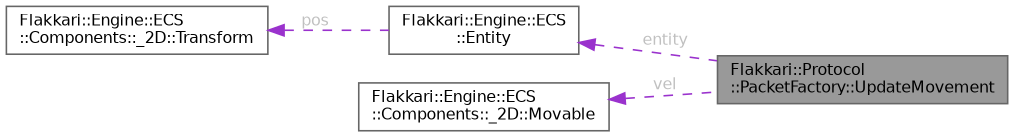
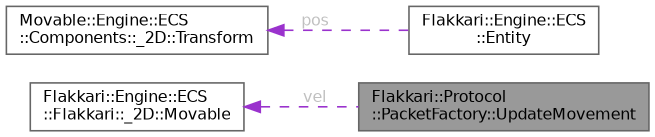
(137, 30) -> (137, 30)
(656, 53) -> none
(484, 107) -> (137, 107)
